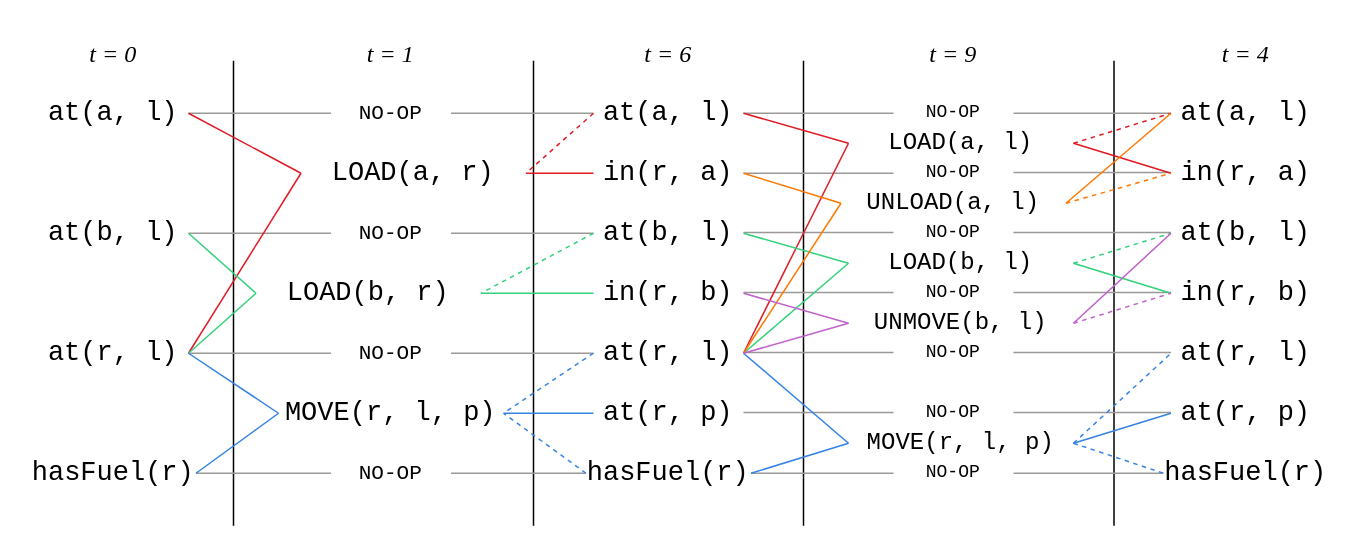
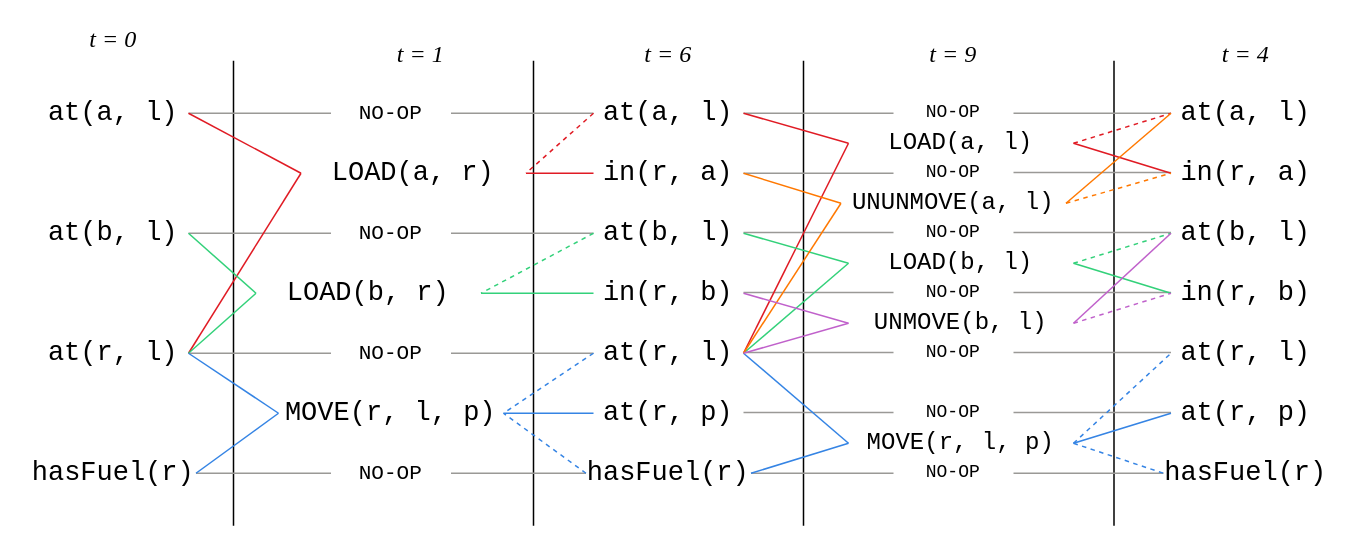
(113, 53) -> (113, 38)
(391, 53) -> (421, 53)
(953, 203) -> (953, 203)
